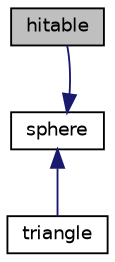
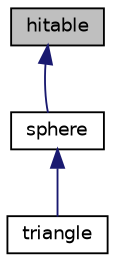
(70, 70) -> (45, 88)
